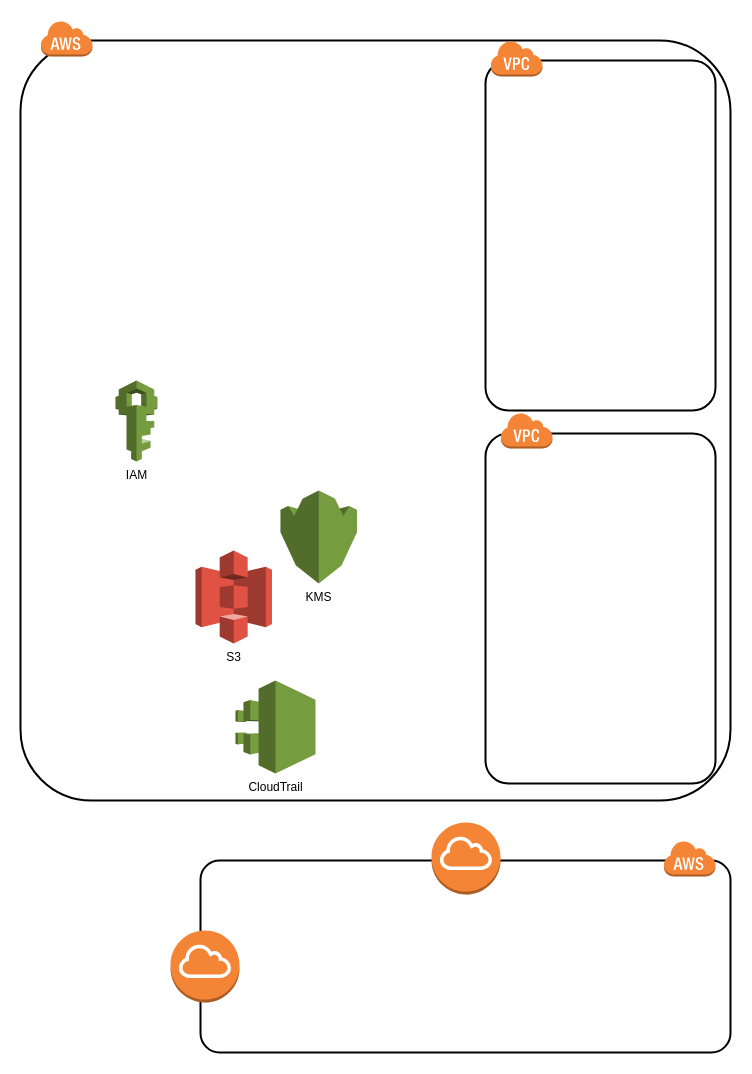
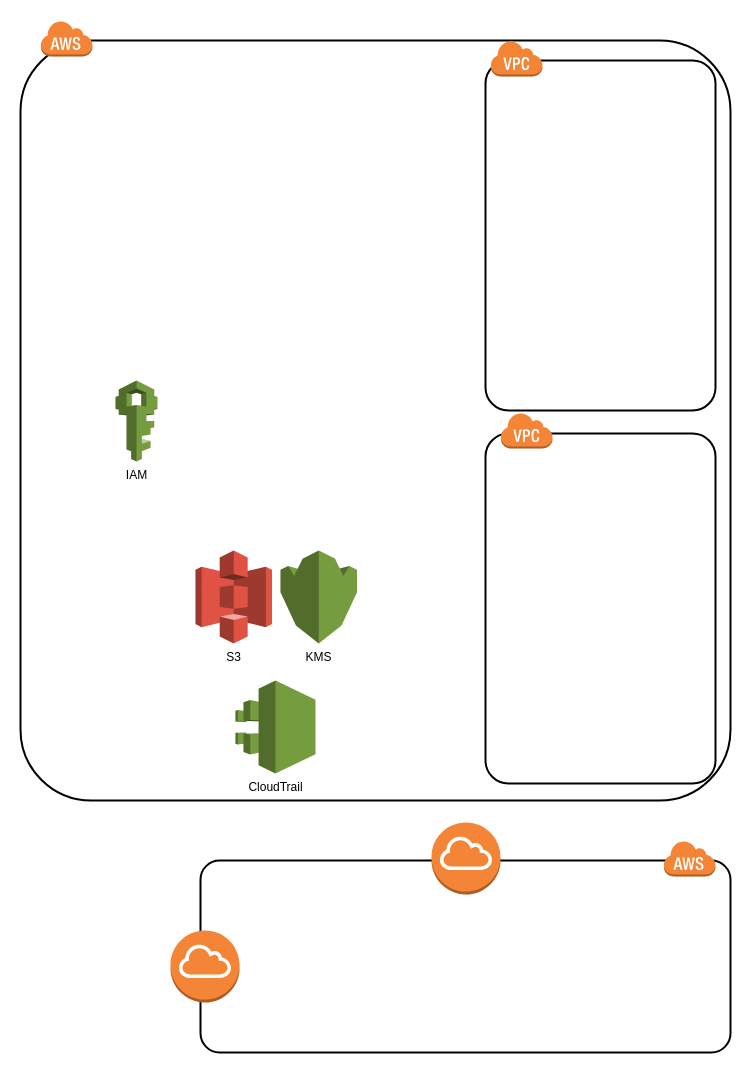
(319, 537) -> (319, 597)
